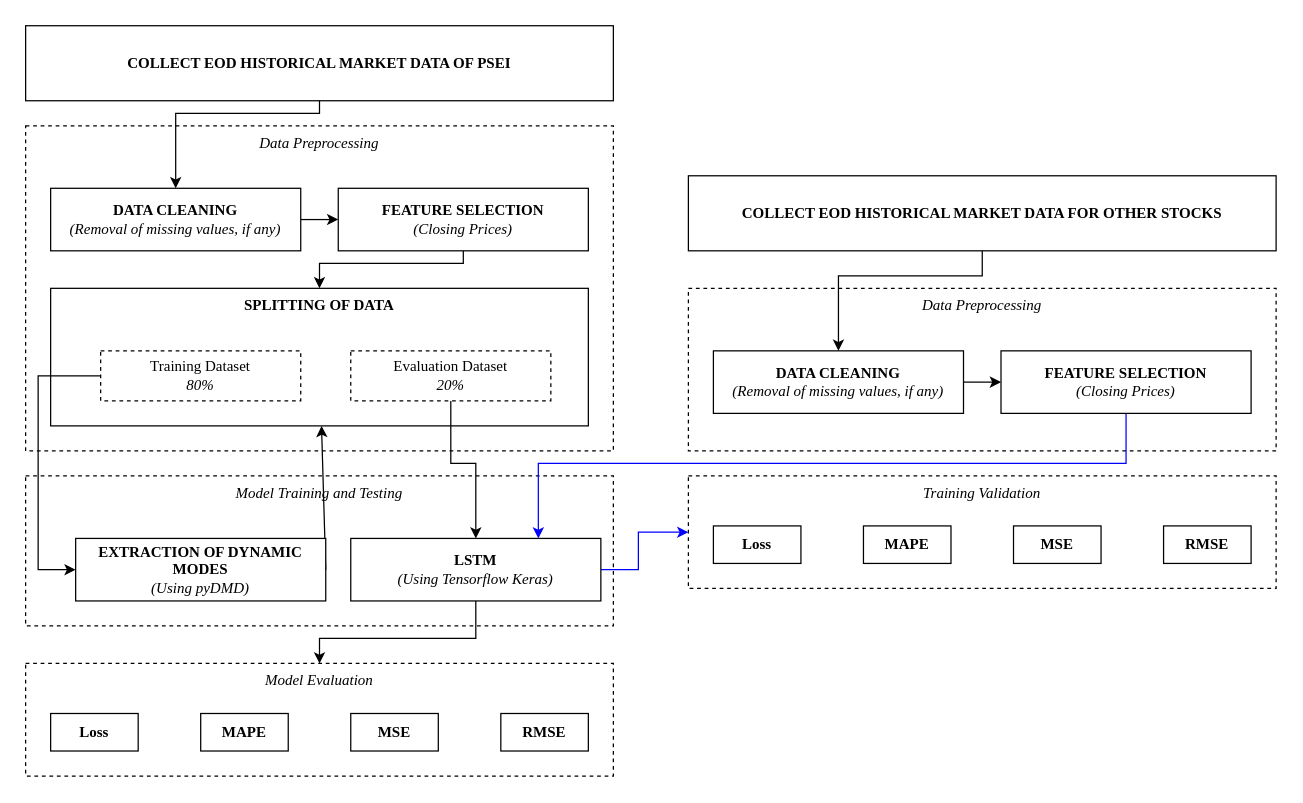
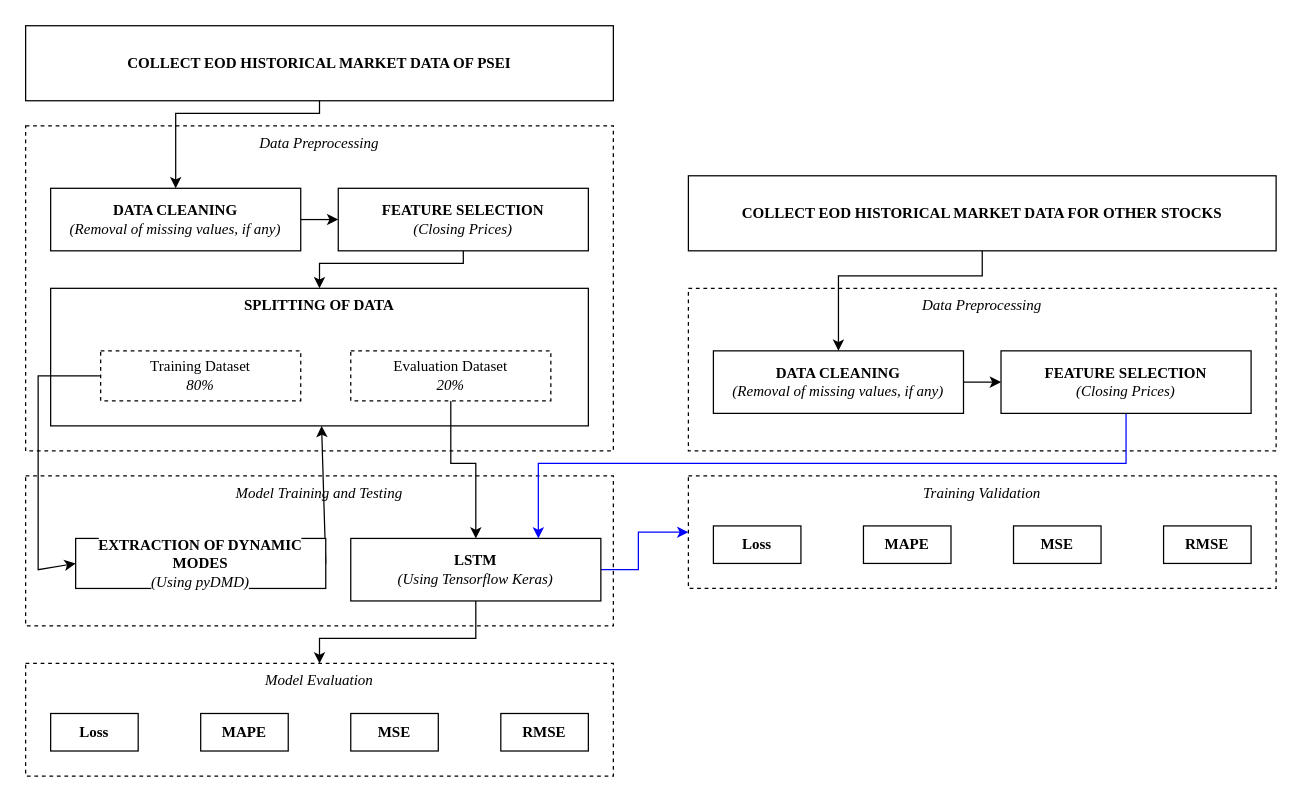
(201, 569) -> (201, 563)
